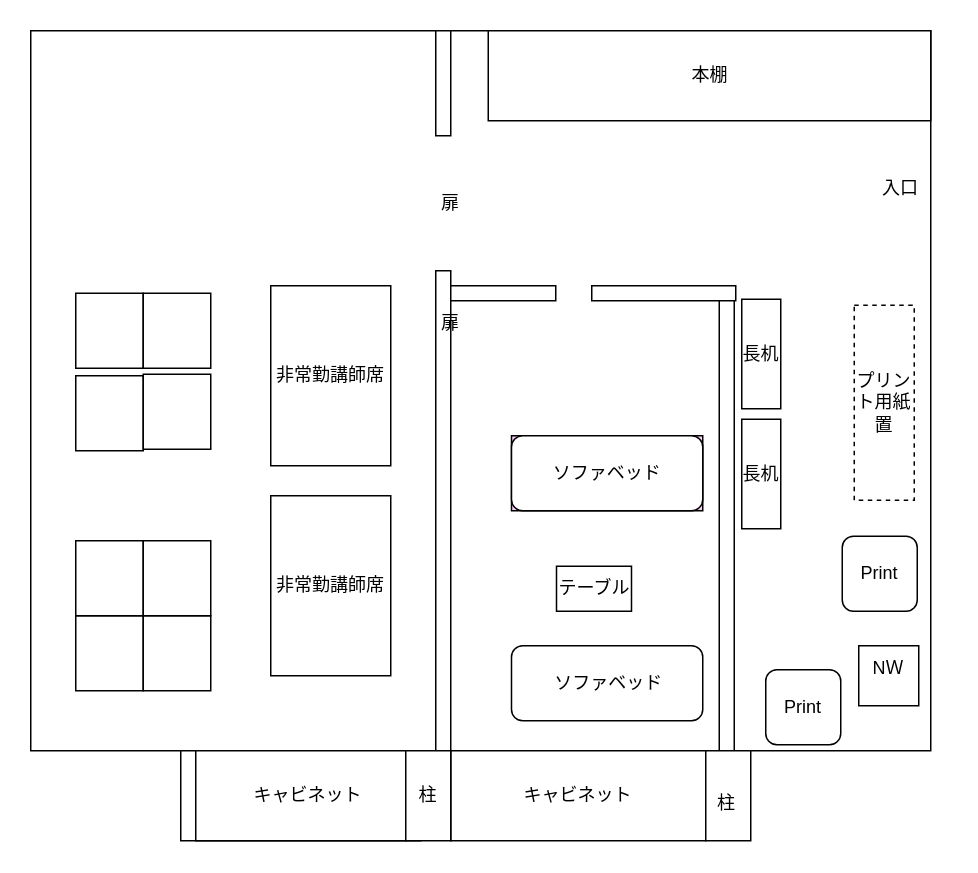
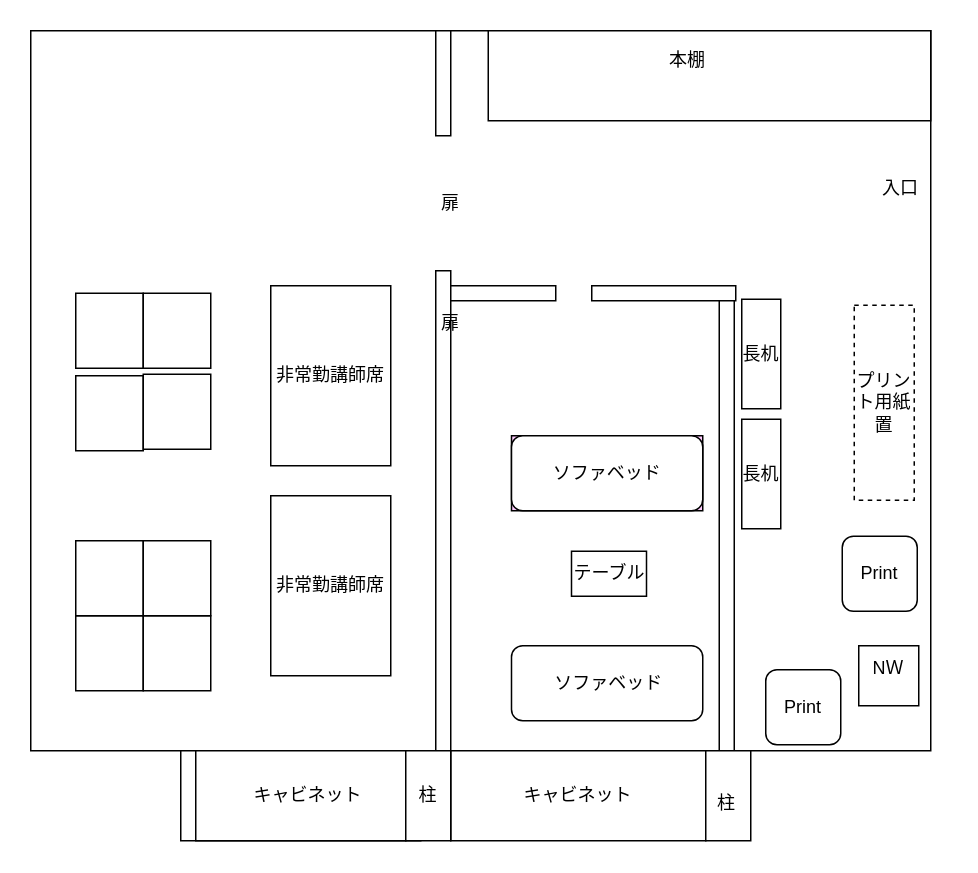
(710, 76) -> (687, 61)
(594, 589) -> (609, 574)
